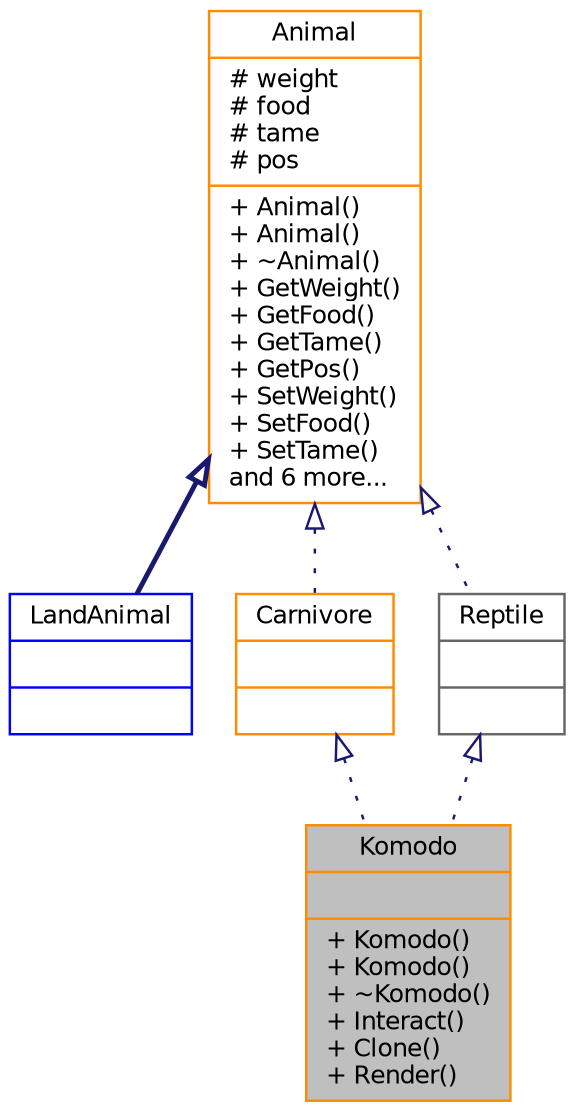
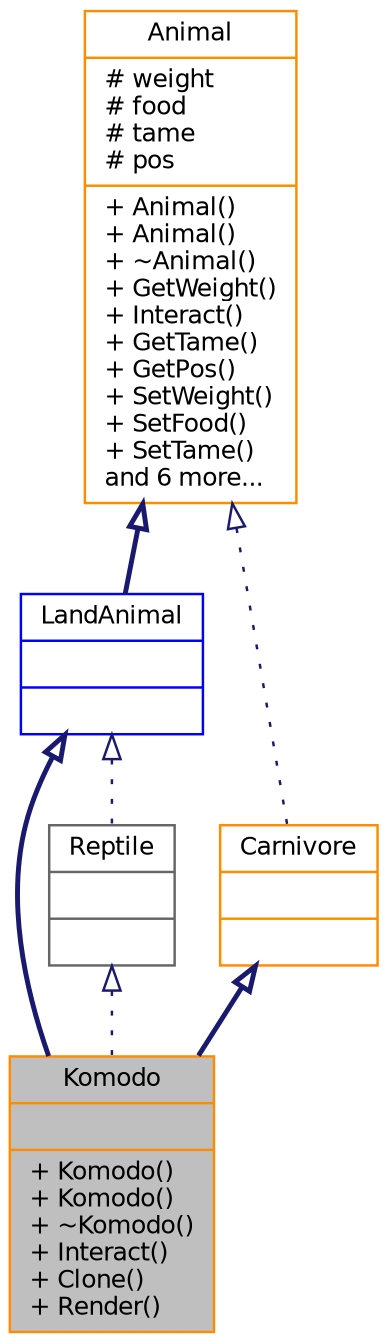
(303, 316) -> (175, 316)
(451, 552) -> (112, 792)
(355, 791) -> (220, 1021)
none -> (18, 905)
